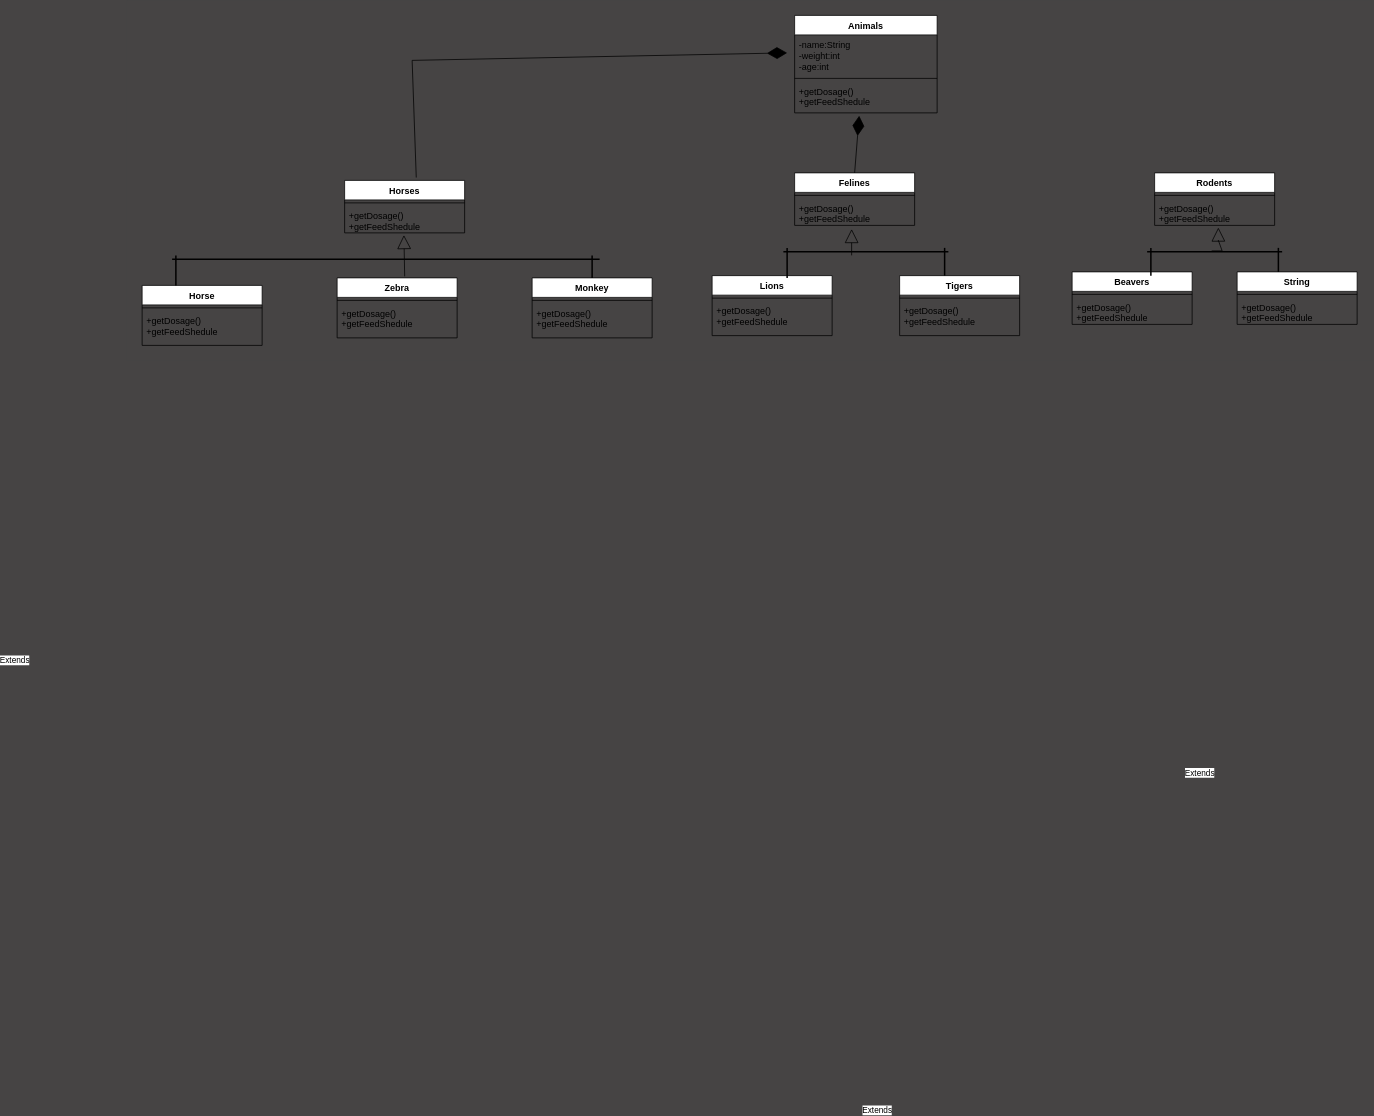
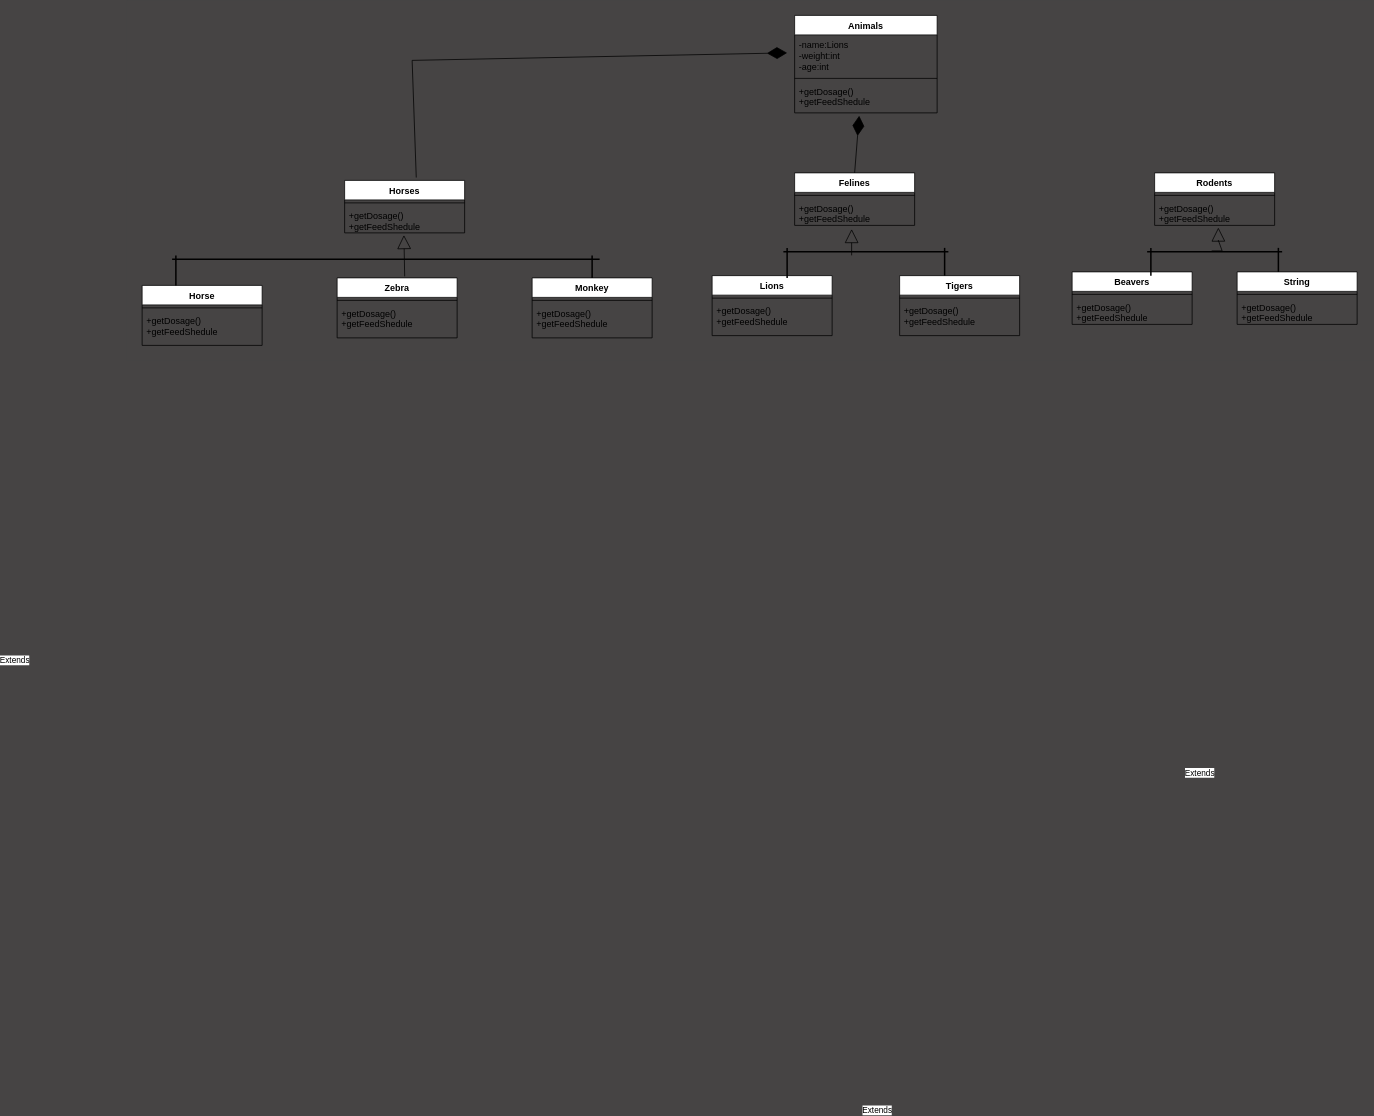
(827, 56) -> (825, 56)
